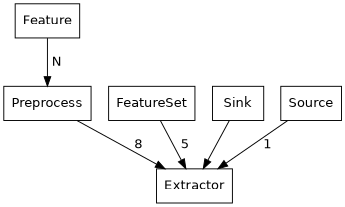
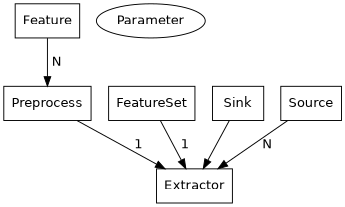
none -> (151, 21)
(137, 145) -> (137, 145)
(183, 145) -> (183, 145)
(266, 145) -> (266, 145)
